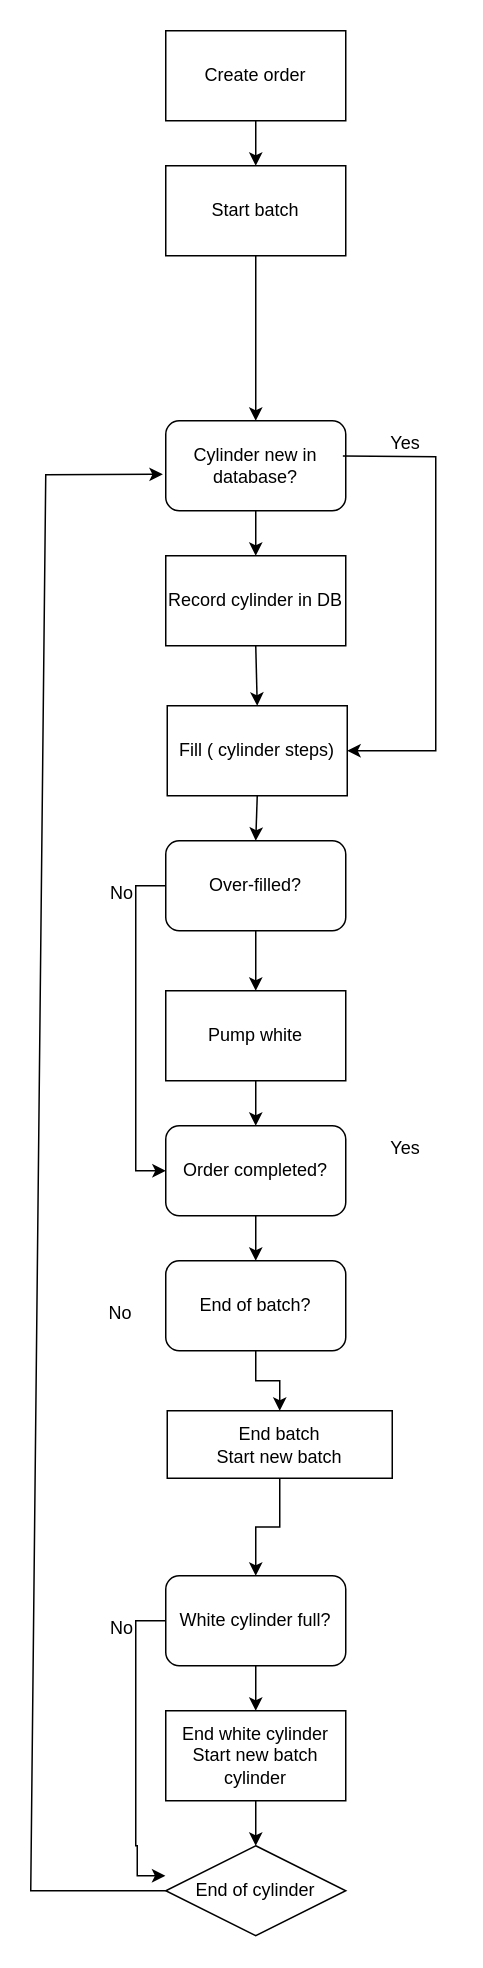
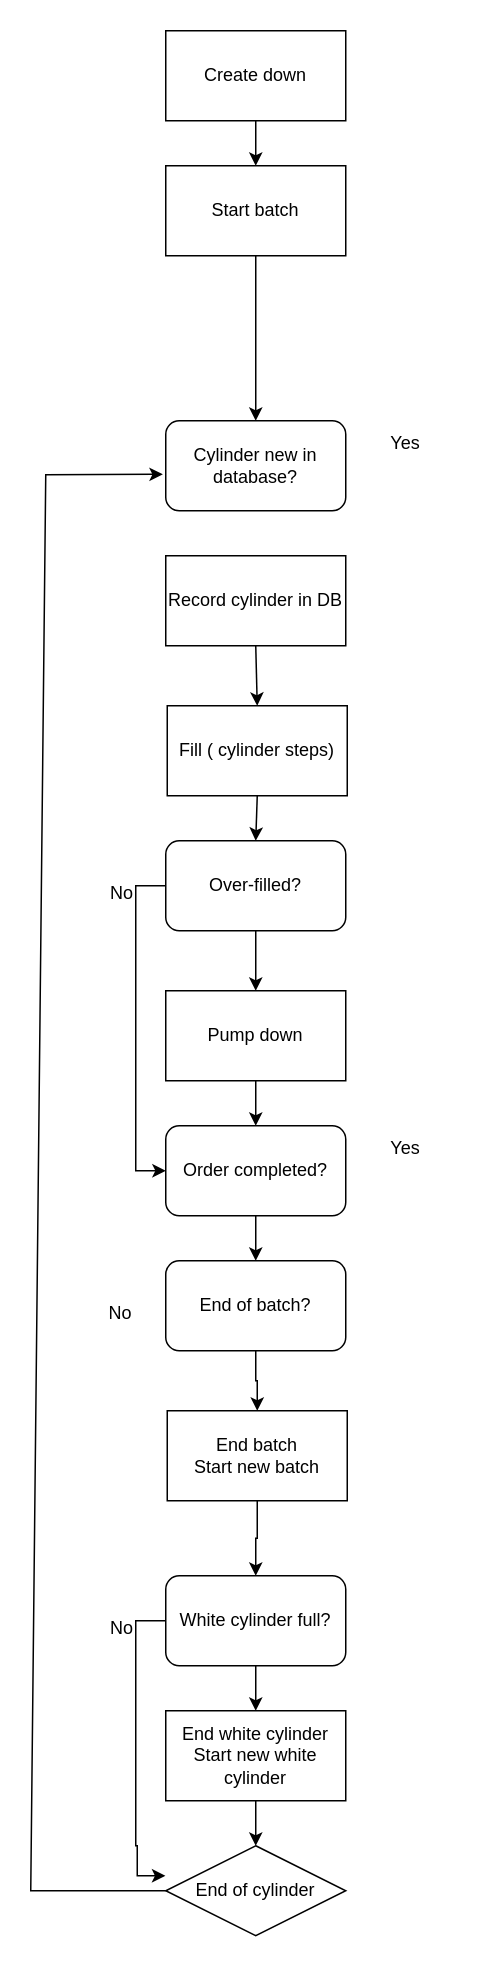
(256, 76) -> (256, 76)
(256, 528) -> none
(436, 597) -> none
(256, 1036) -> (256, 1036)
(280, 1445) -> (257, 1456)
(256, 1756) -> (256, 1756)
